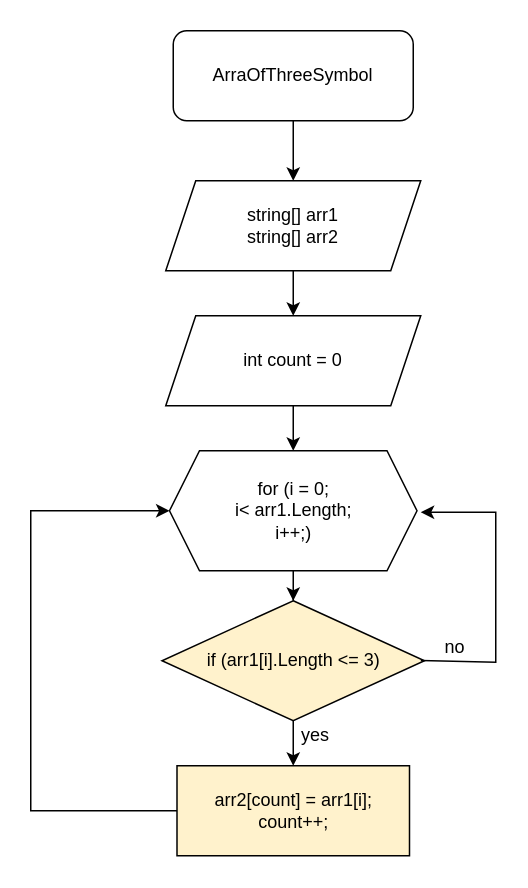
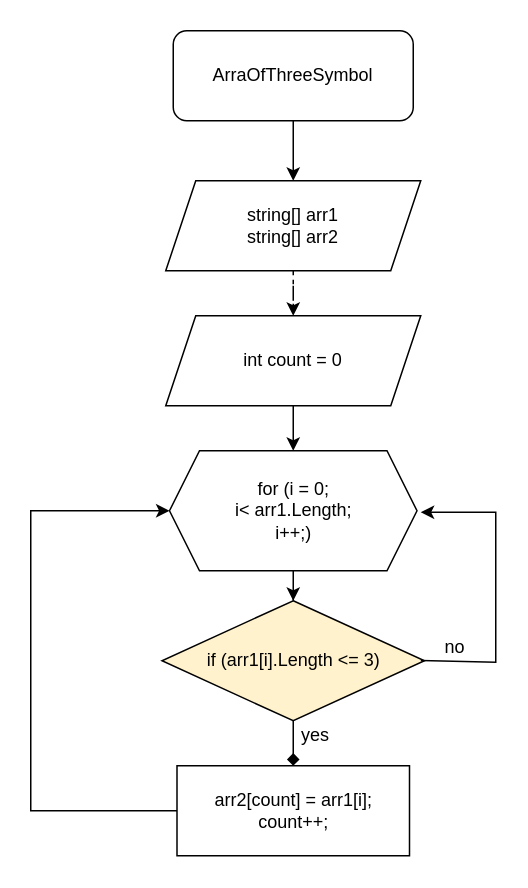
(293, 280) -> (293, 280)
(293, 754) -> (293, 753)
(293, 811) -> (293, 811)
